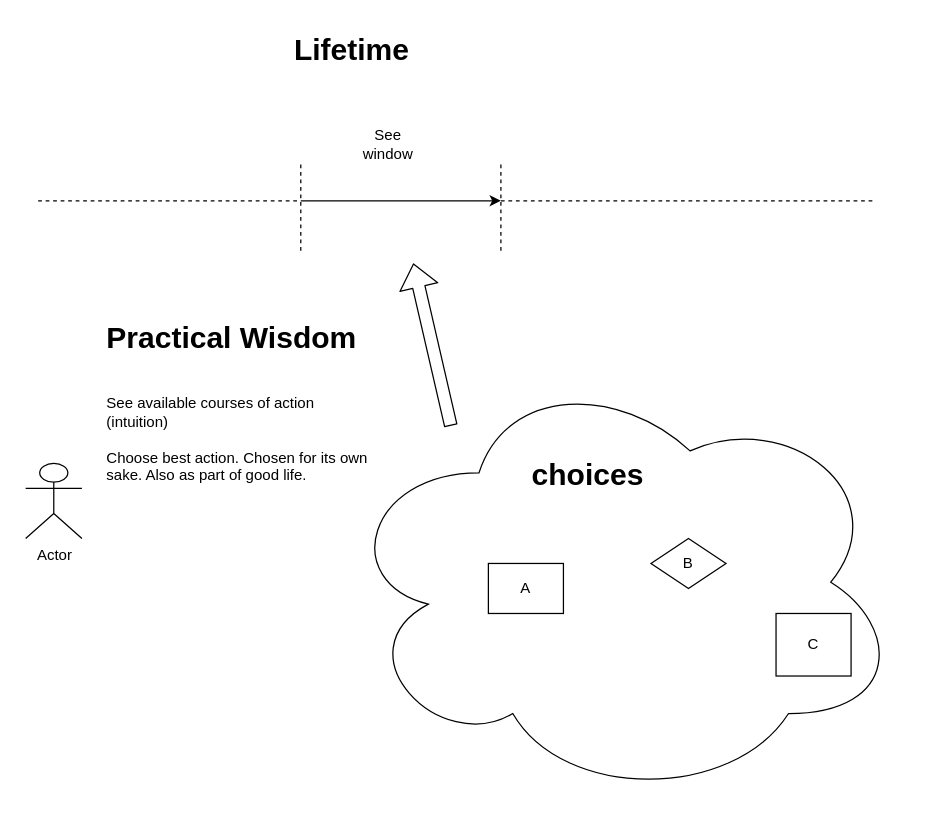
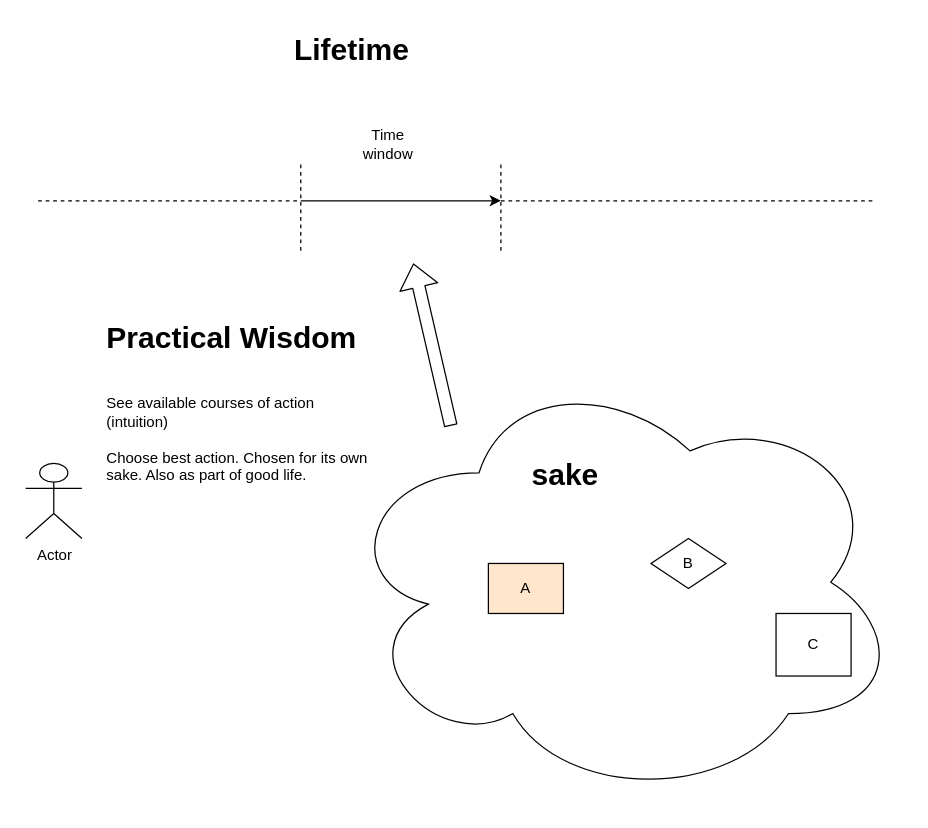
(388, 144) -> (388, 144)
(559, 447) -> (549, 447)
(526, 588) -> (526, 588)
